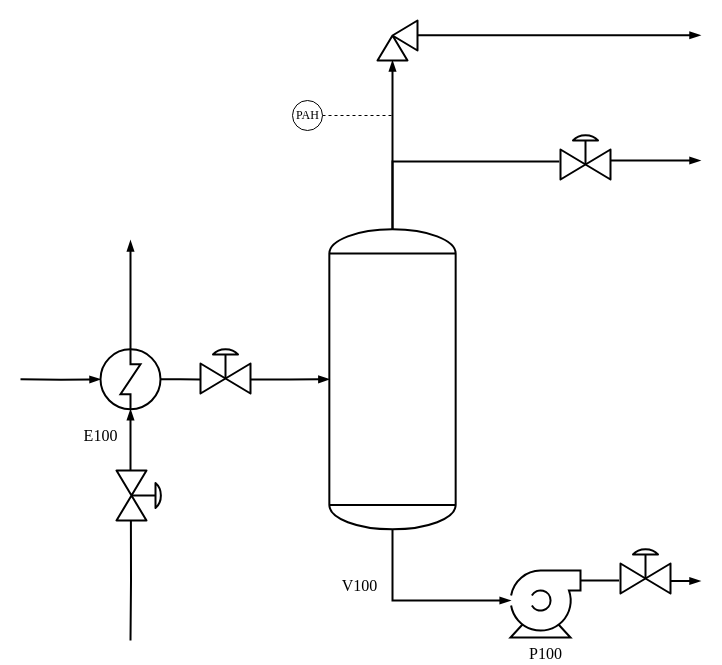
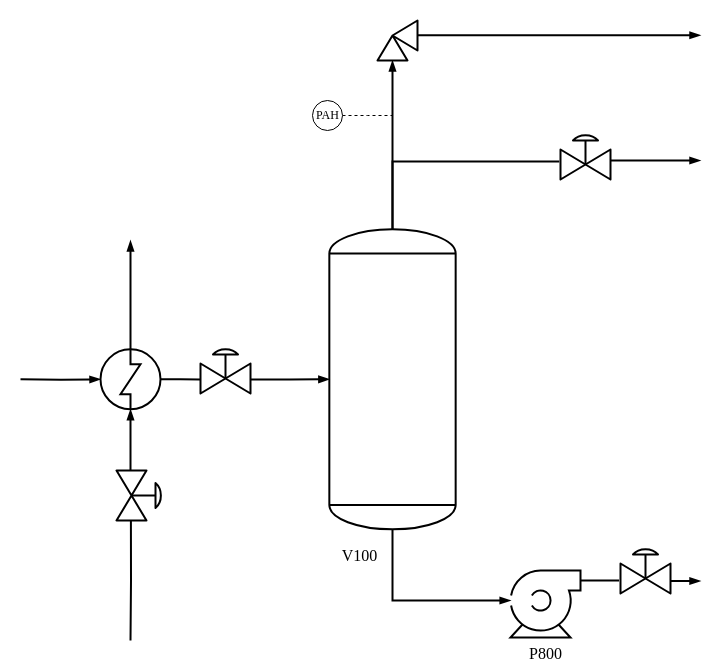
(308, 116) -> (328, 116)
(101, 436) -> none
(359, 586) -> (359, 556)
(546, 654) -> (546, 654)
